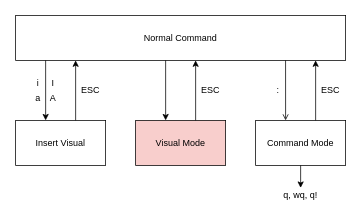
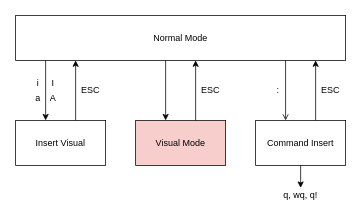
(180, 38) -> (180, 38)
(300, 143) -> (300, 143)
